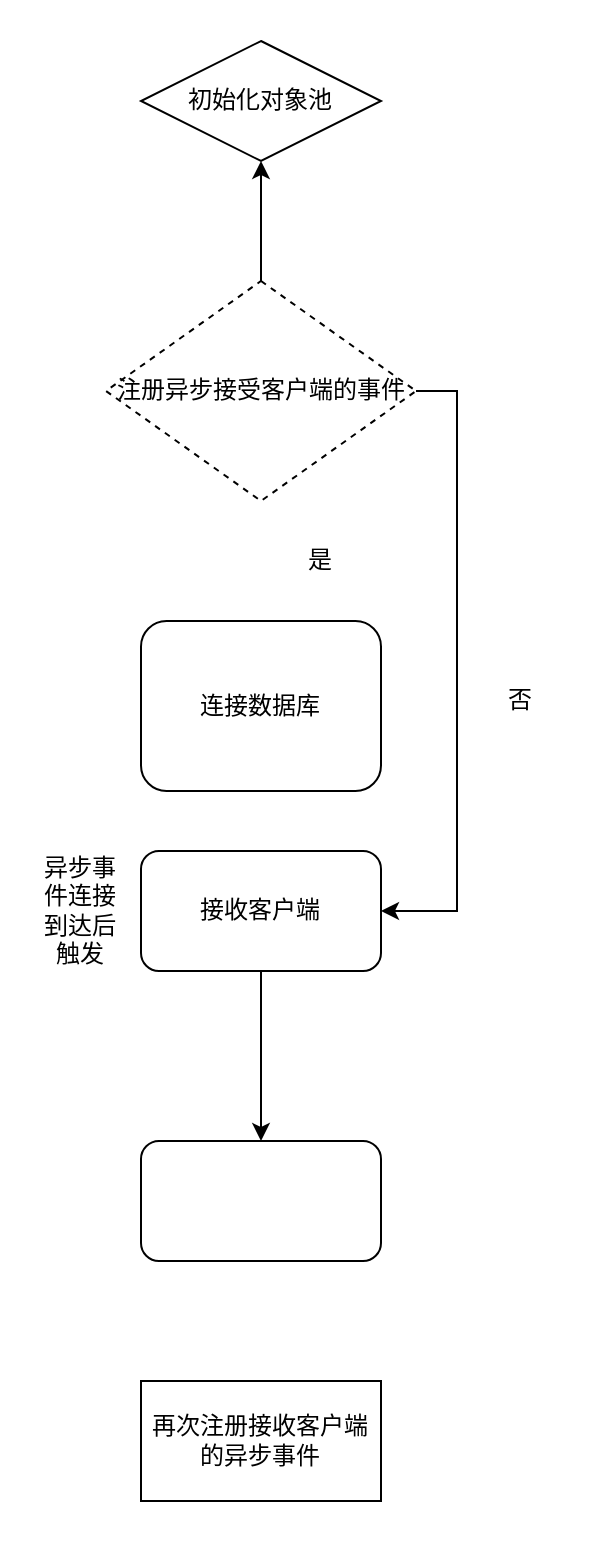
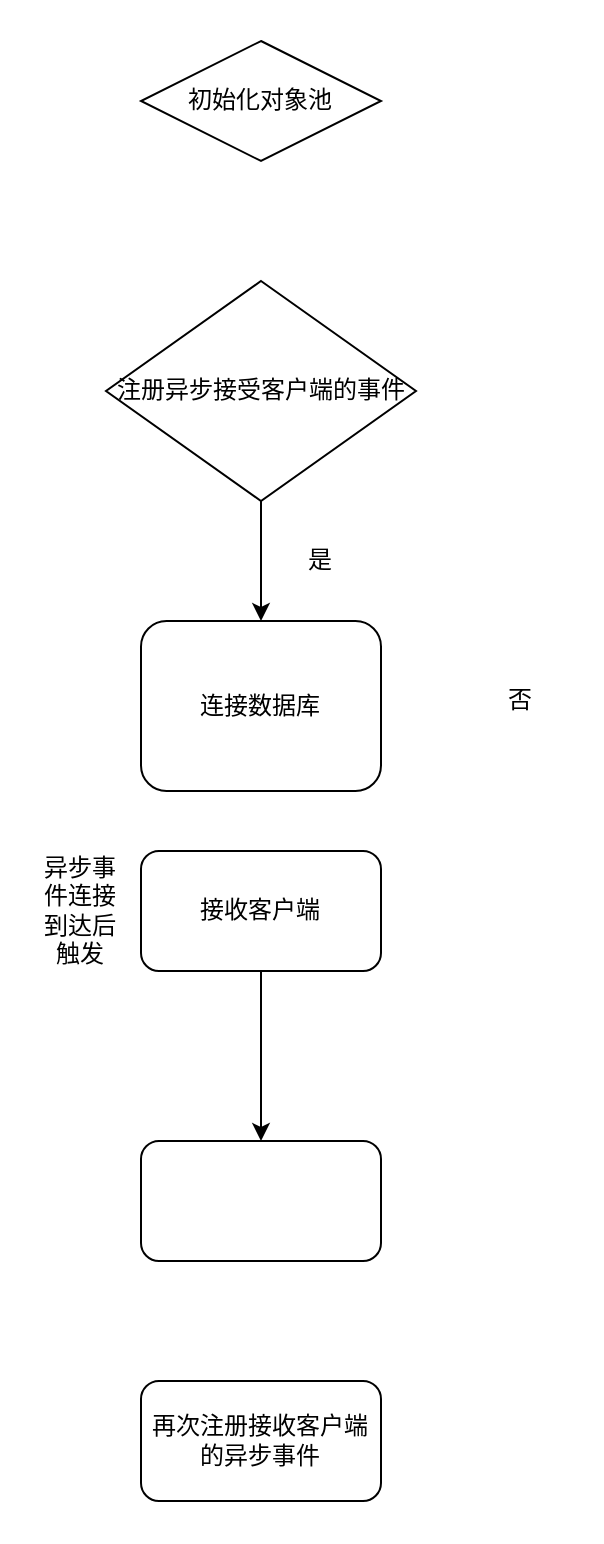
(261, 228) -> (261, 554)
(261, 391) -> (261, 391)
(457, 662) -> none
(261, 1441) -> (261, 1441)
